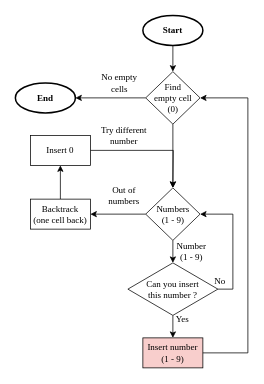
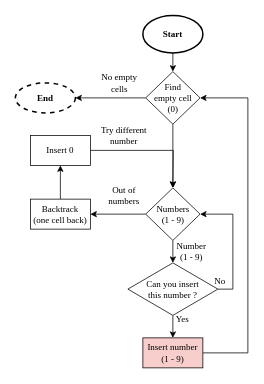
(173, 30) -> (173, 34)
(45, 98) -> (45, 98)
